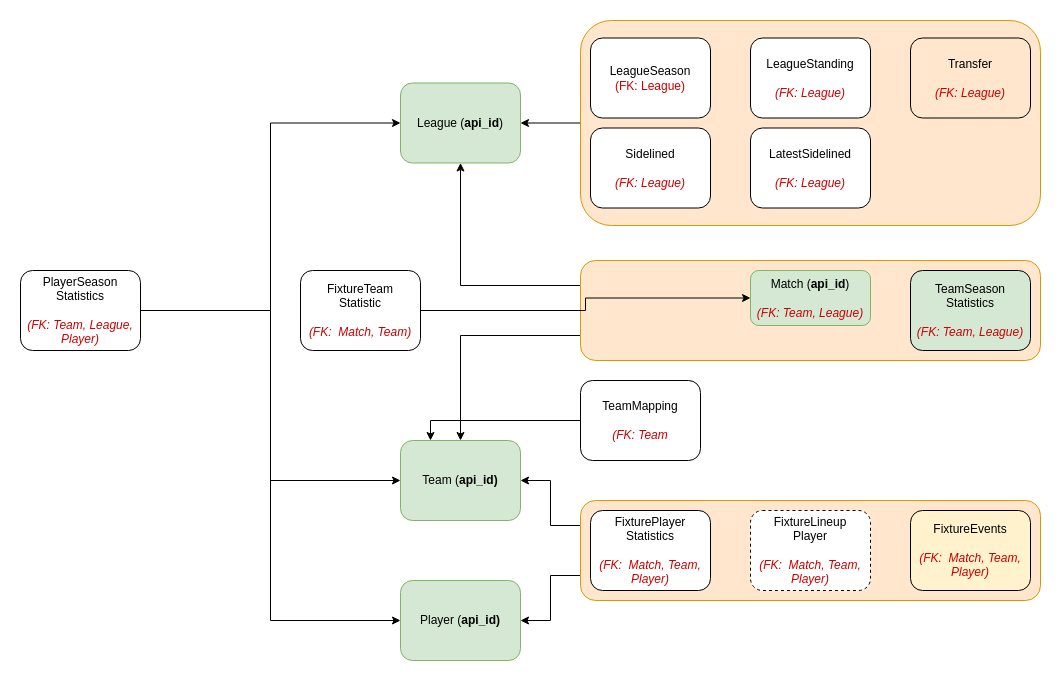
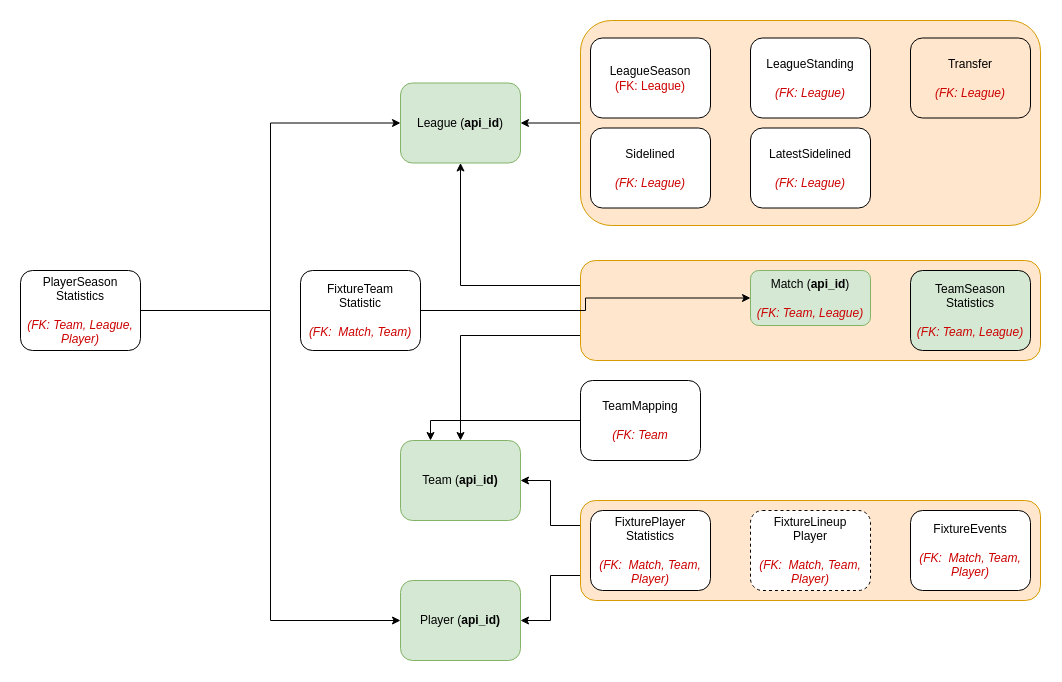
(333, 481) -> none
(971, 551) -> (971, 551)
